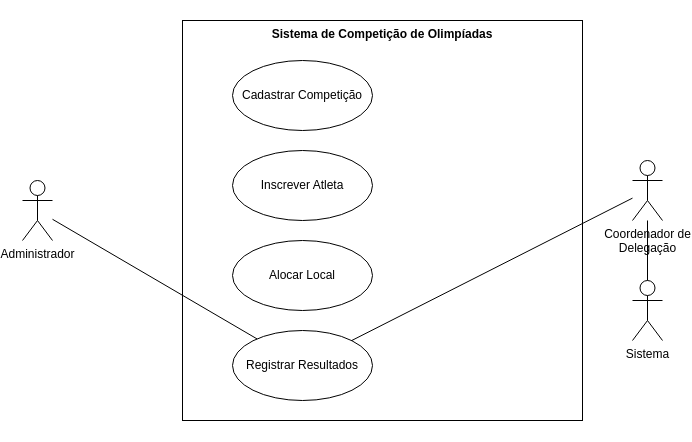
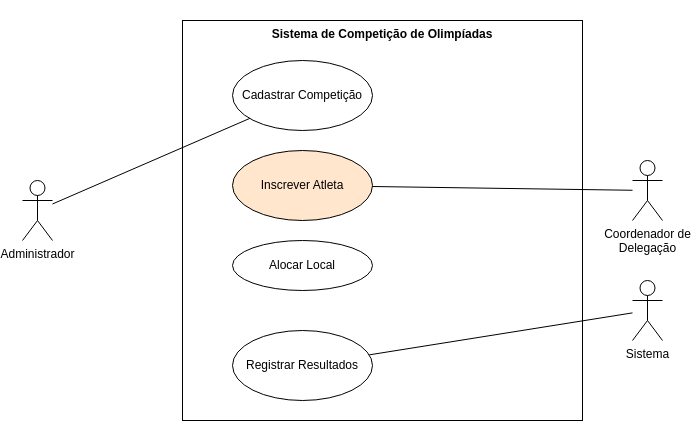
(303, 186) -> (303, 186)
(648, 251) -> (501, 334)
(492, 269) -> (502, 188)
(303, 276) -> (303, 266)
(155, 279) -> (151, 161)
